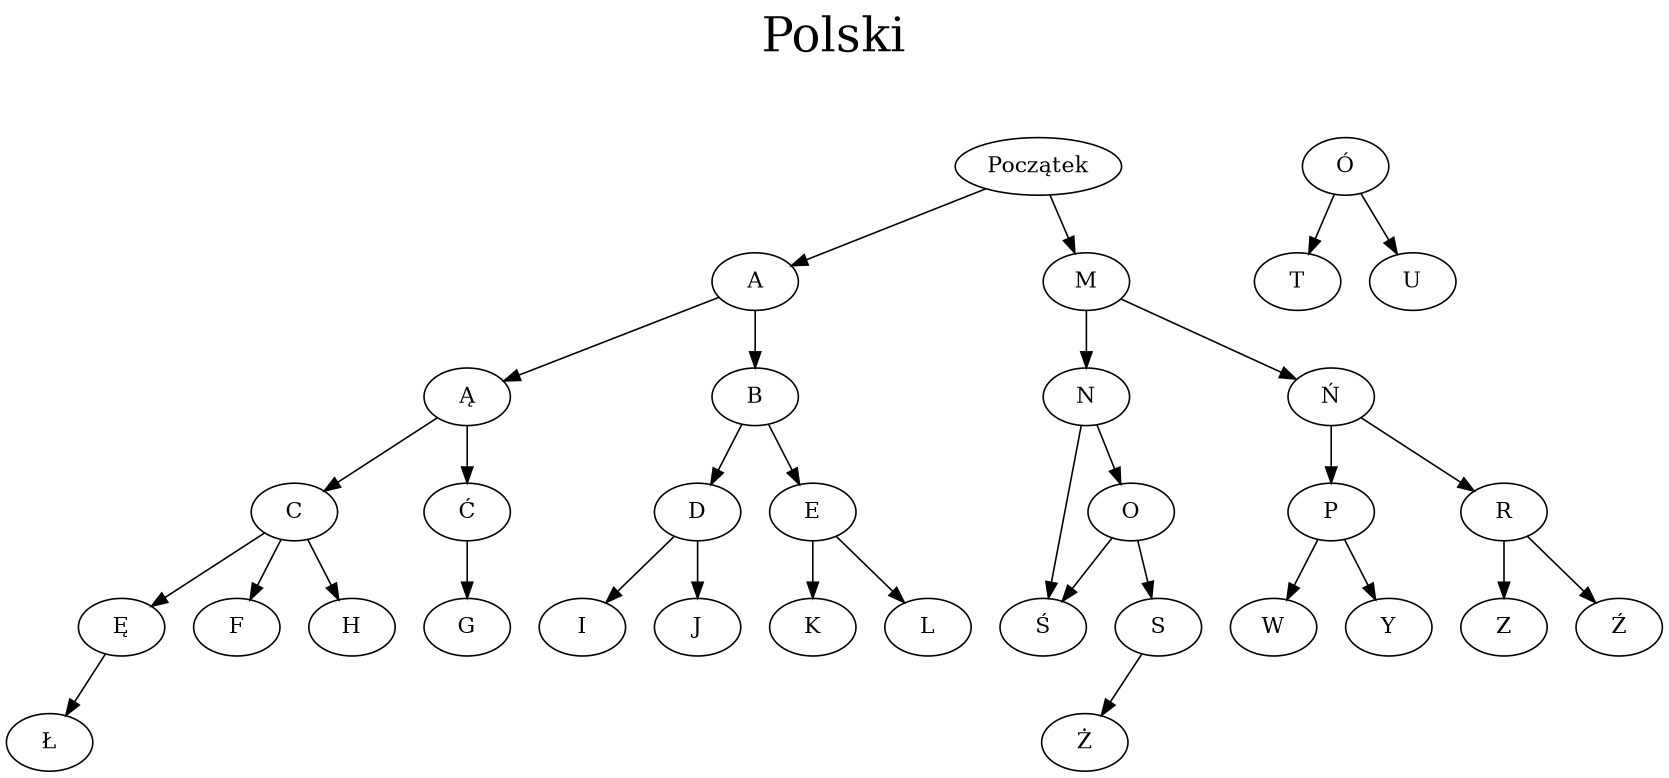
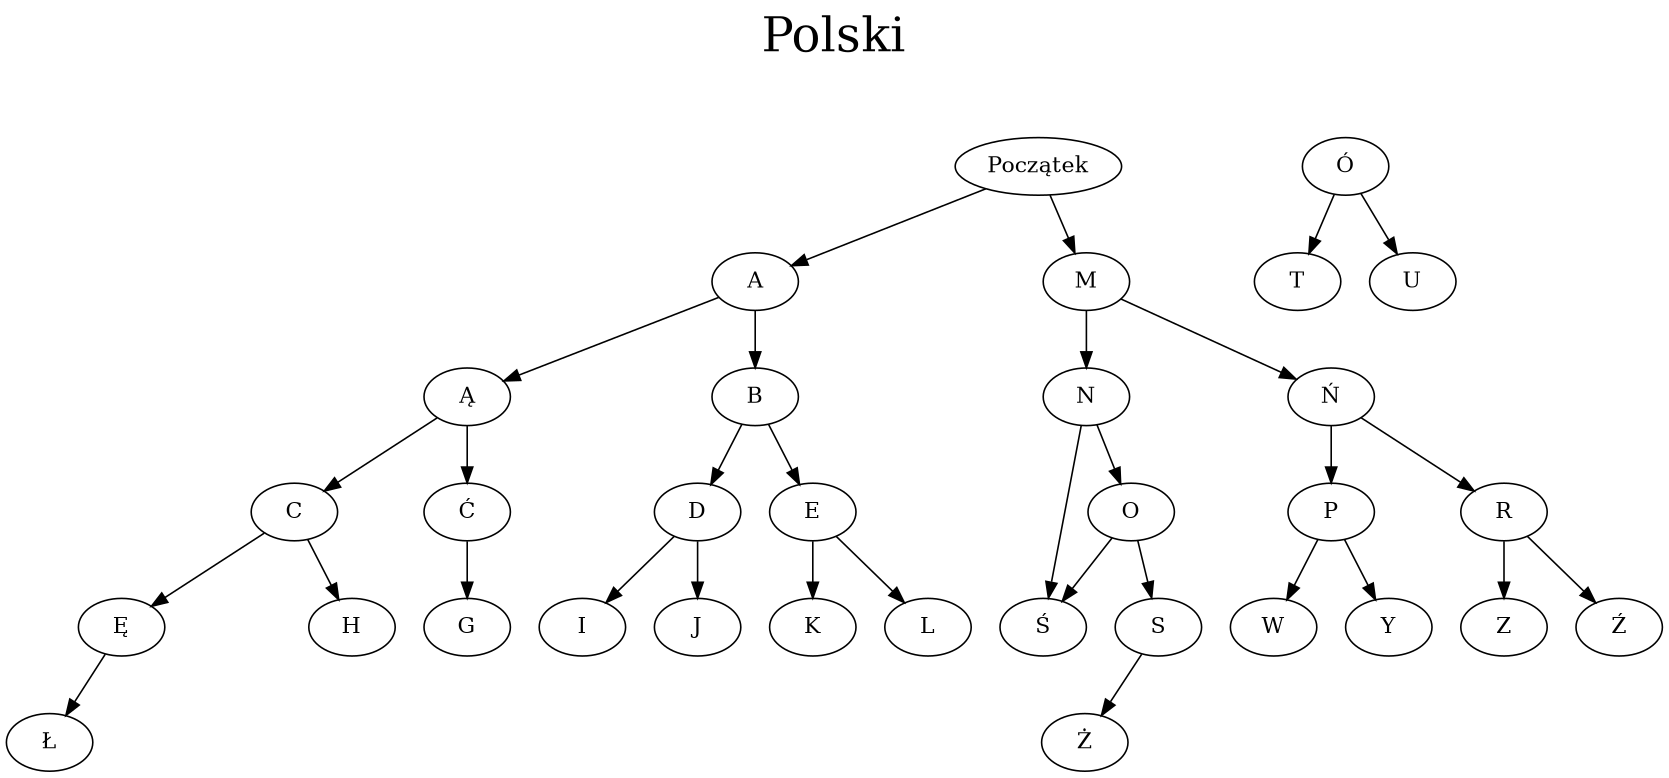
(237, 627) -> none
